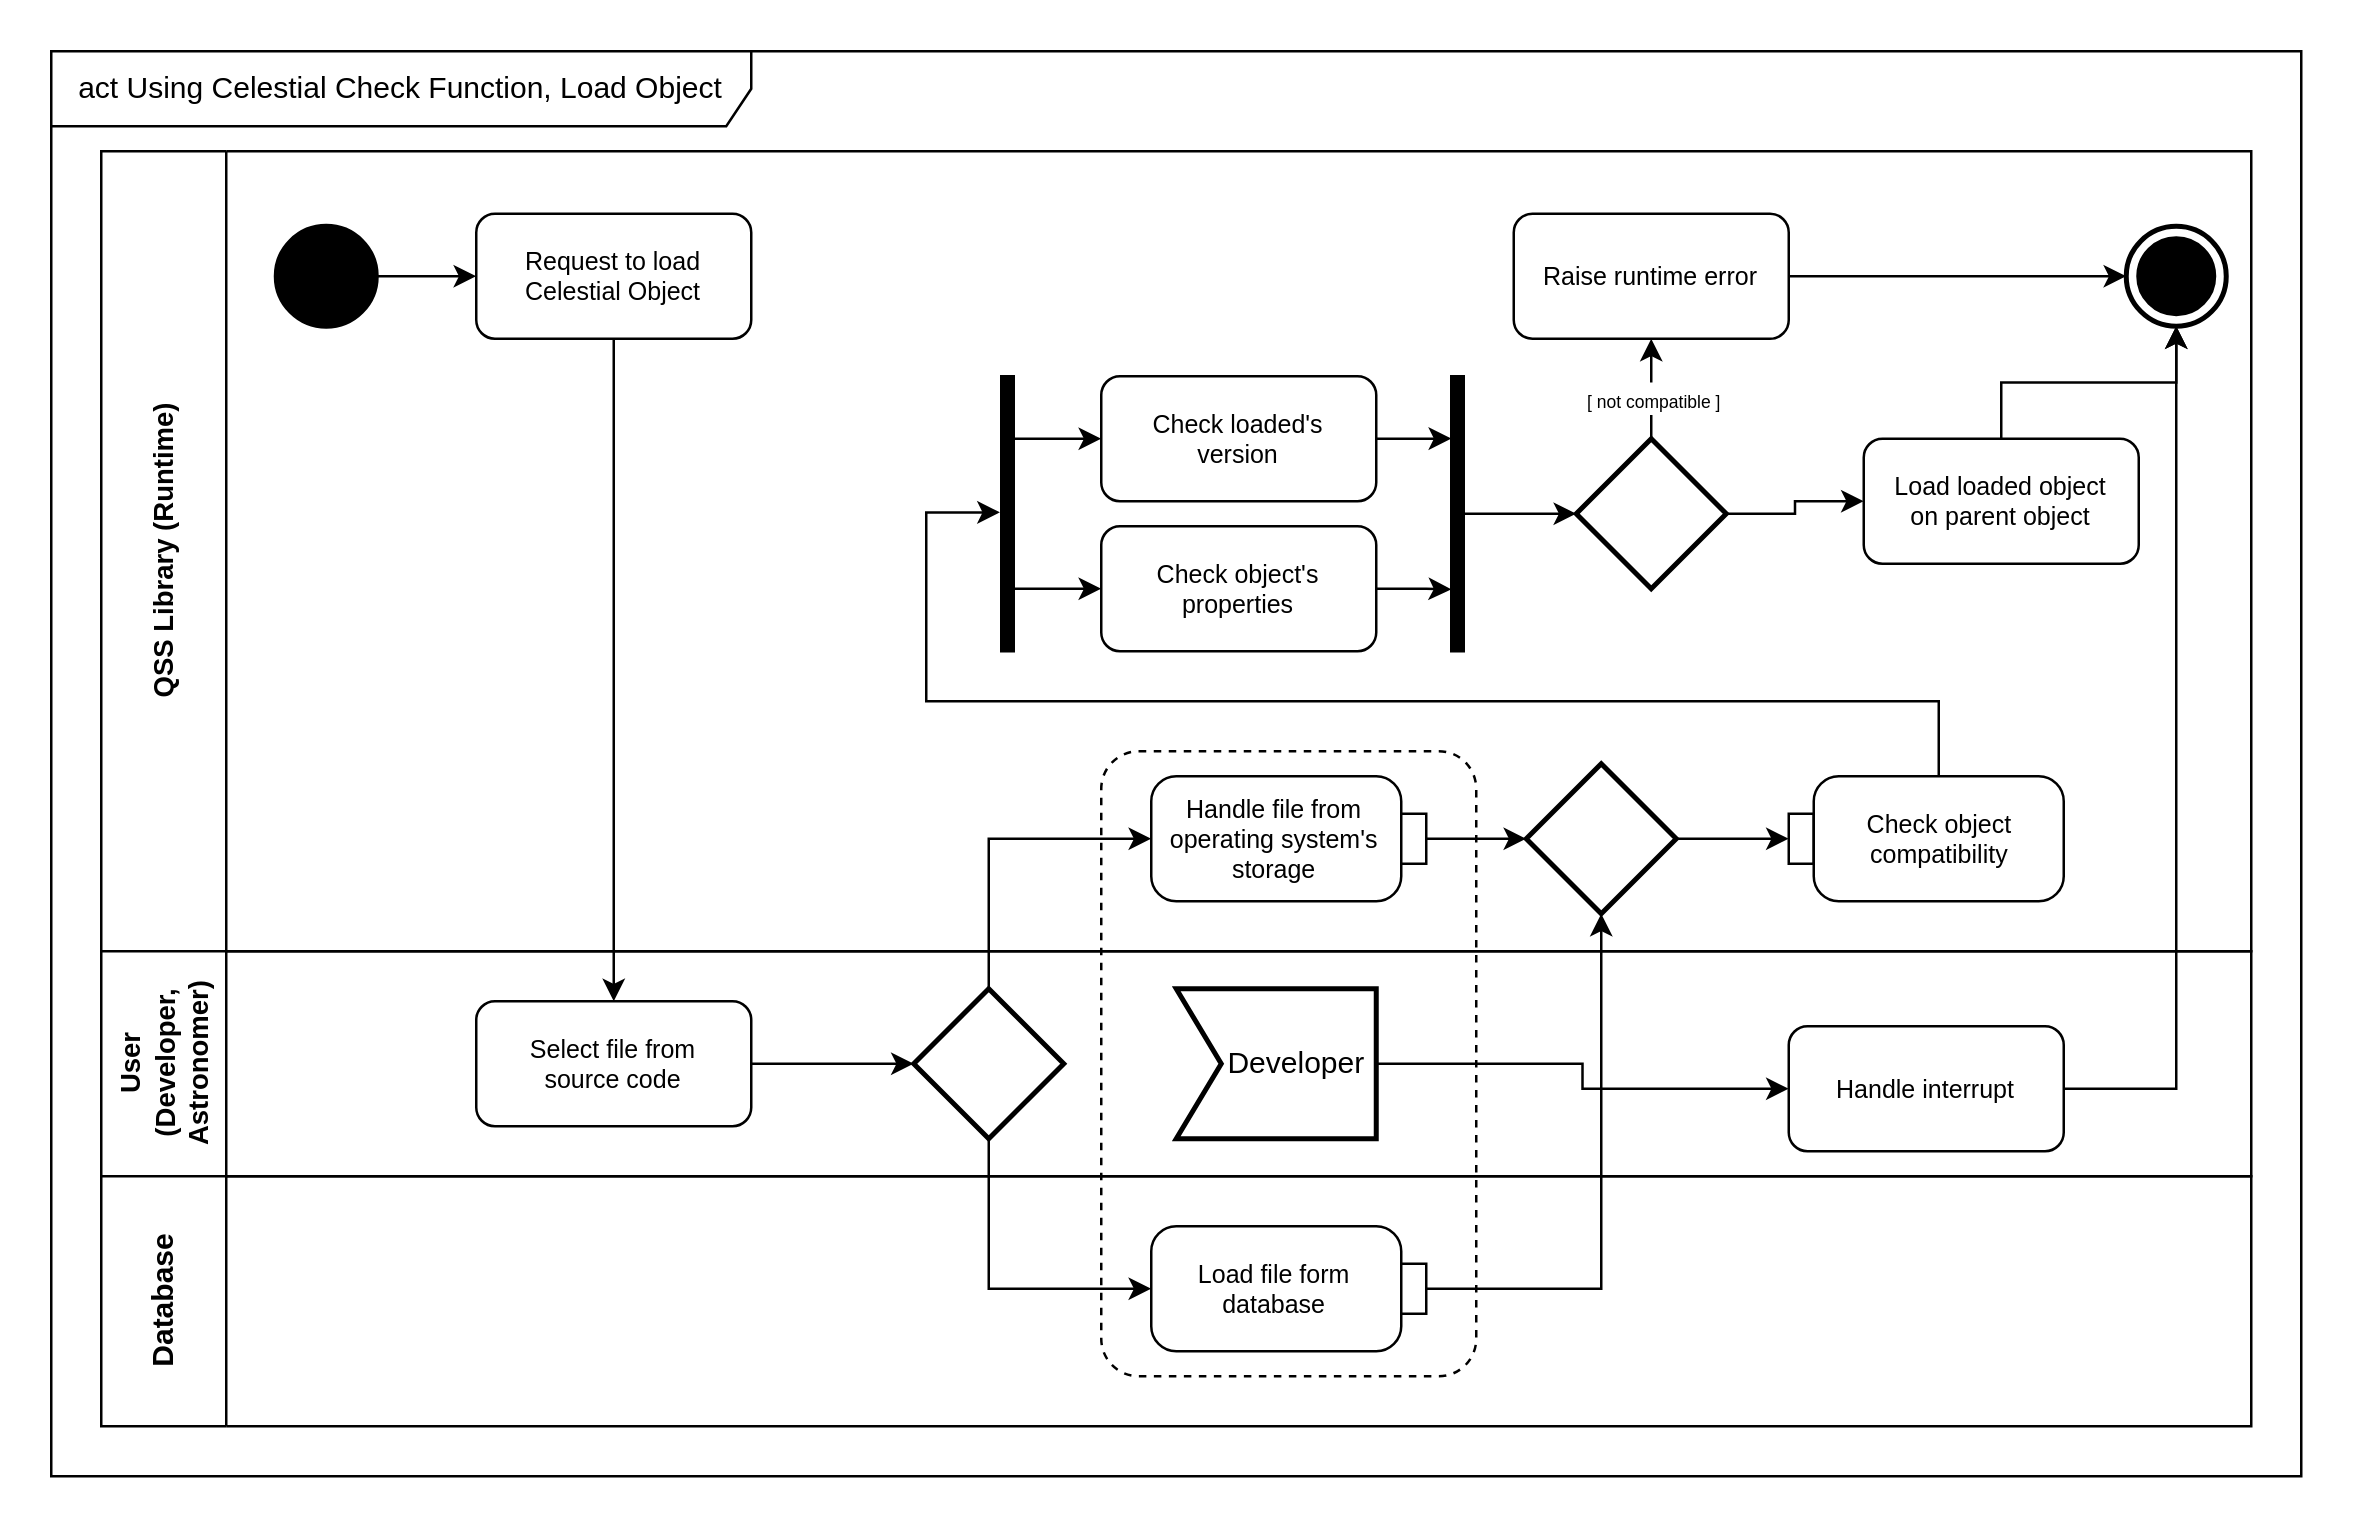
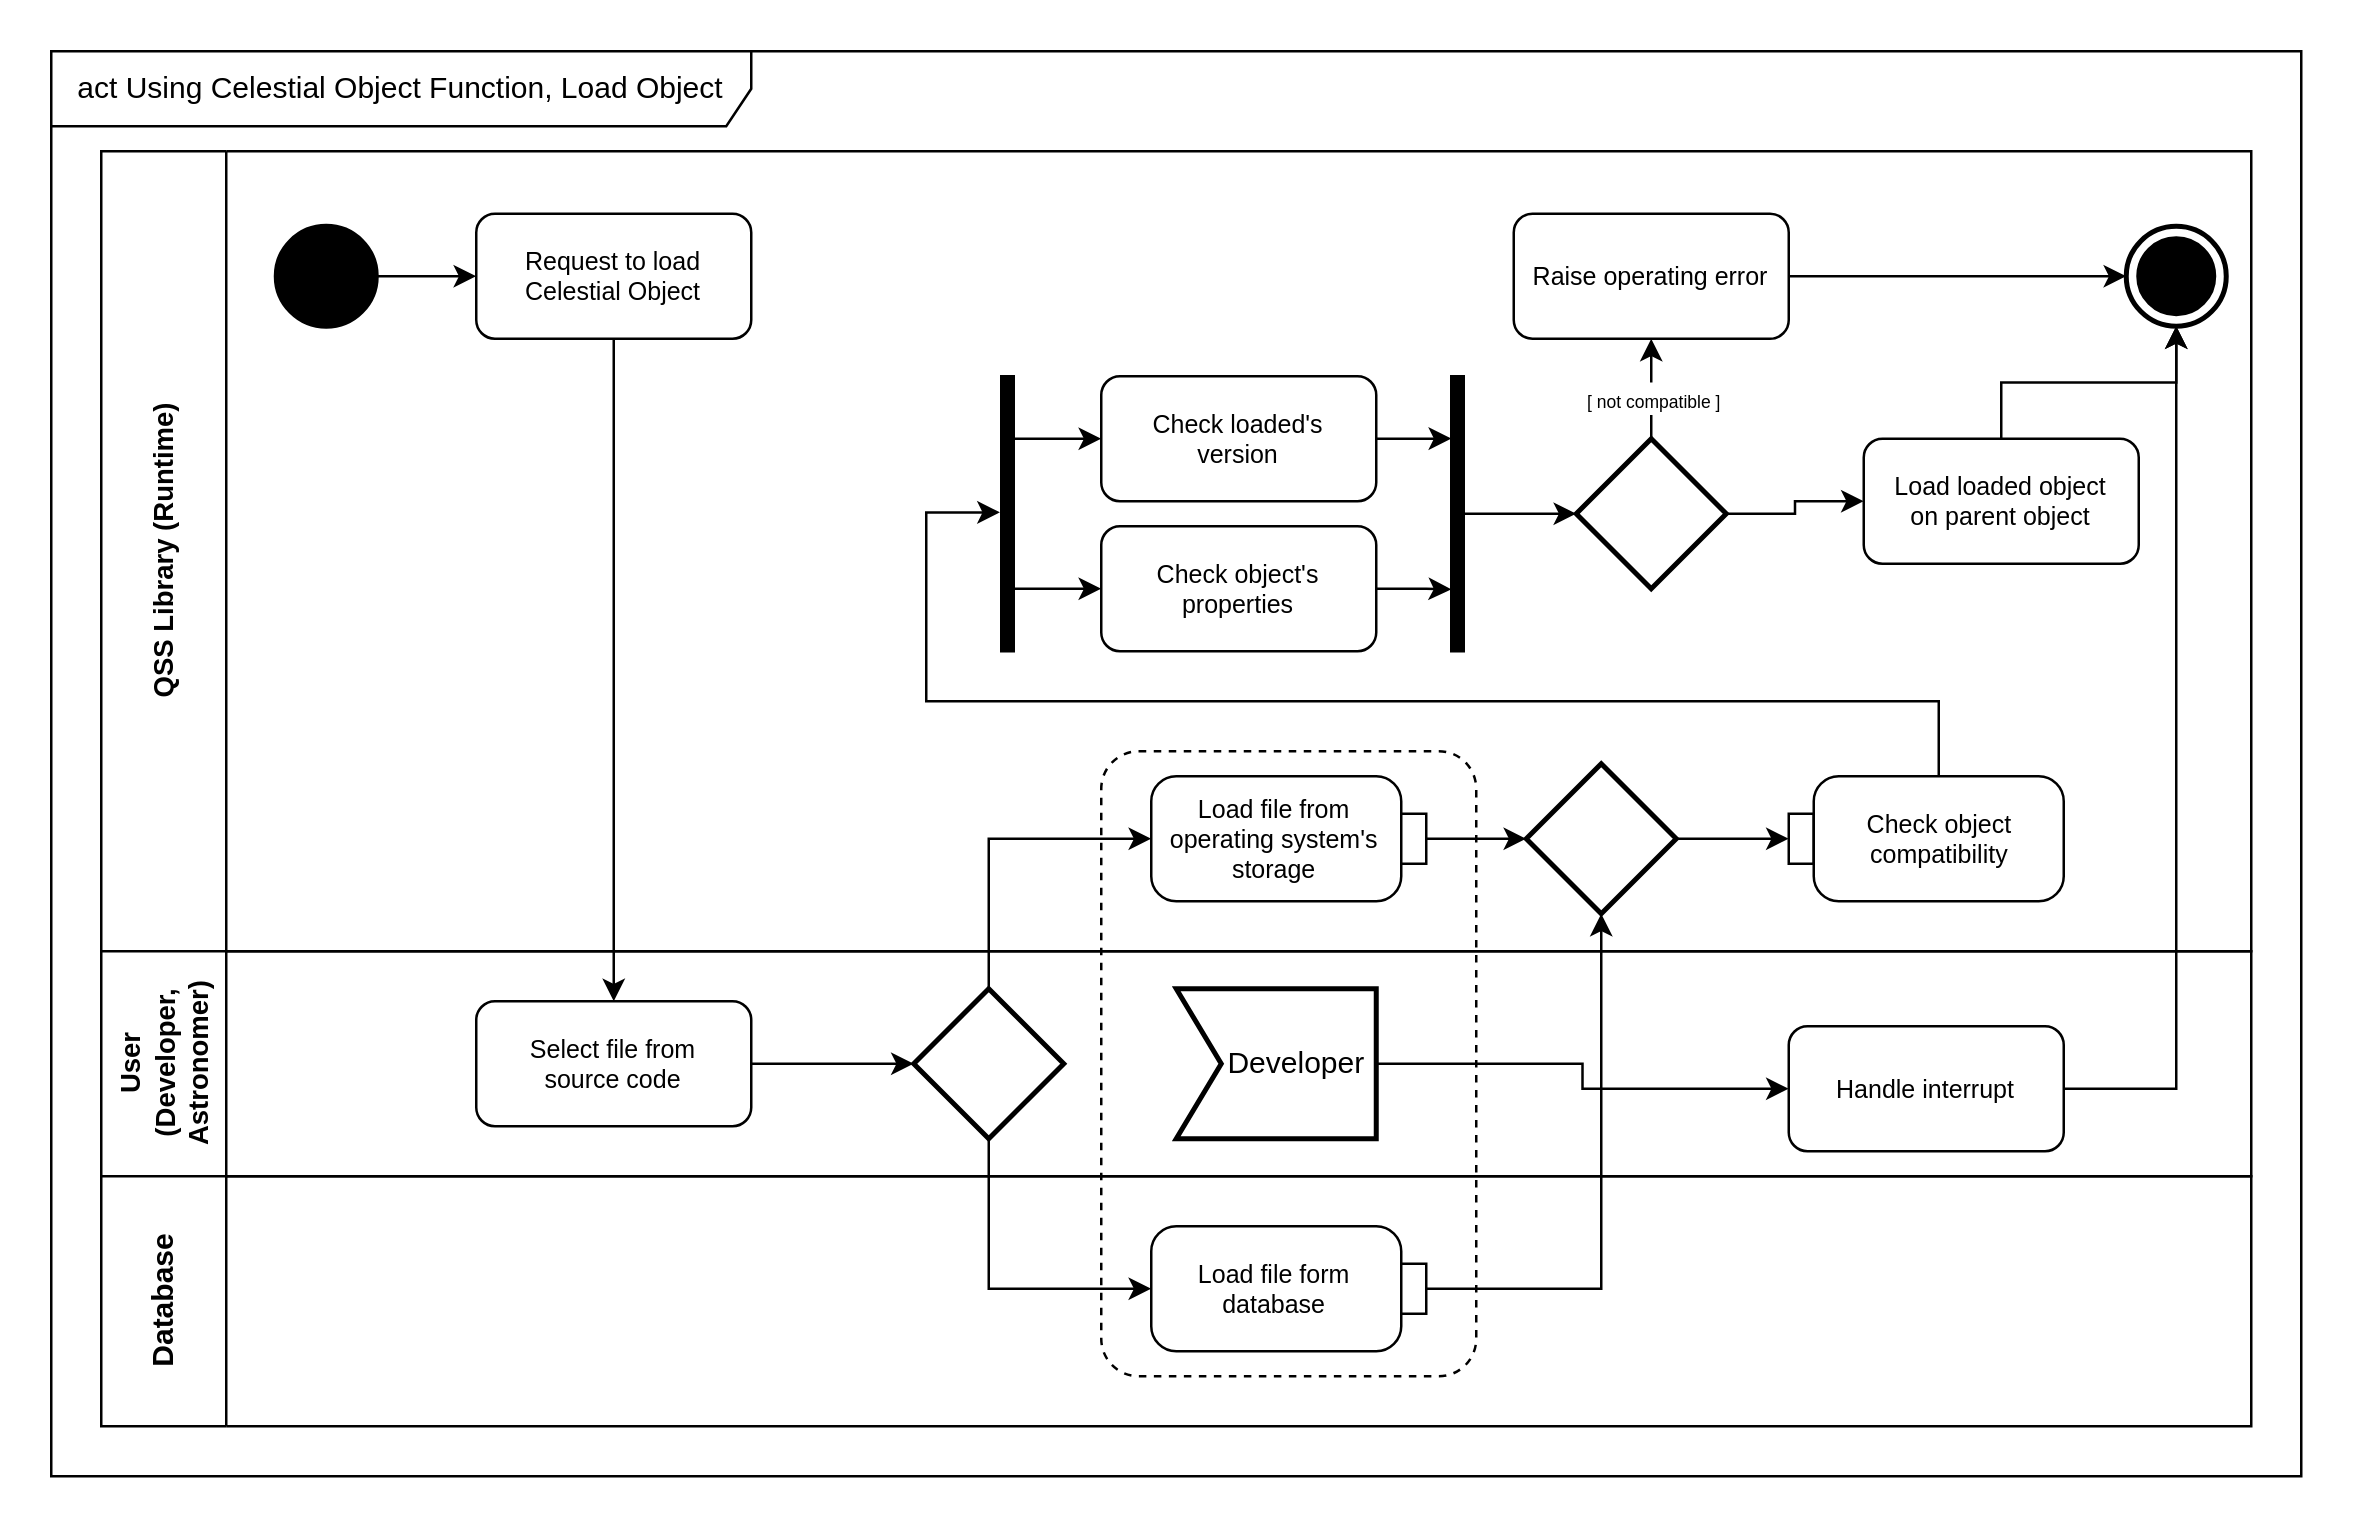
(401, 89) -> (401, 89)
(1651, 276) -> (1651, 276)
(1289, 839) -> (1289, 839)
